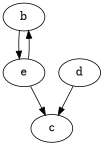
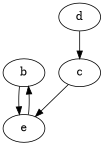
(36, 97) -> (55, 98)
